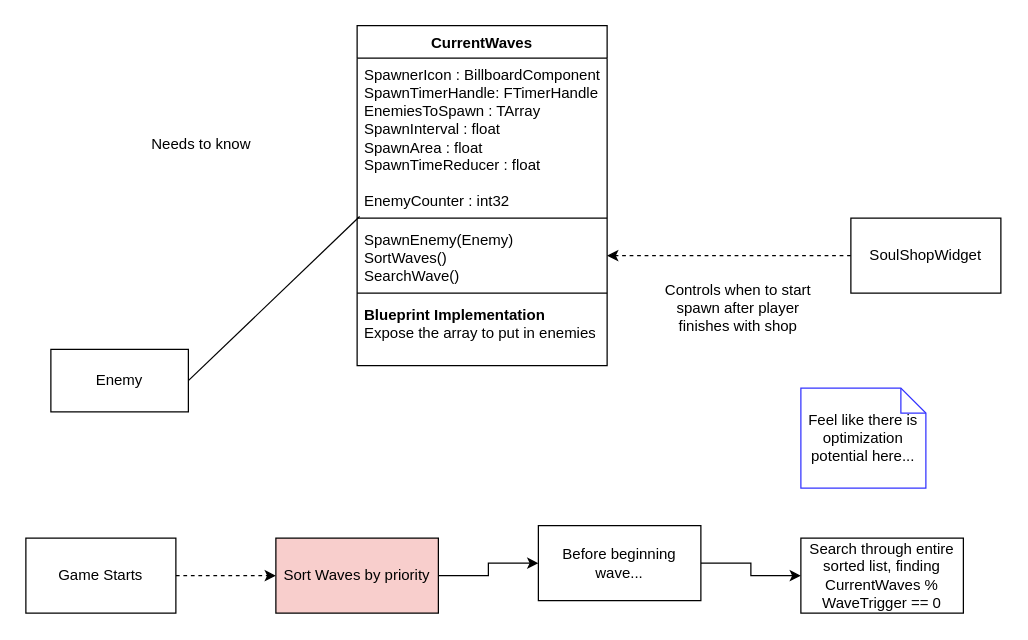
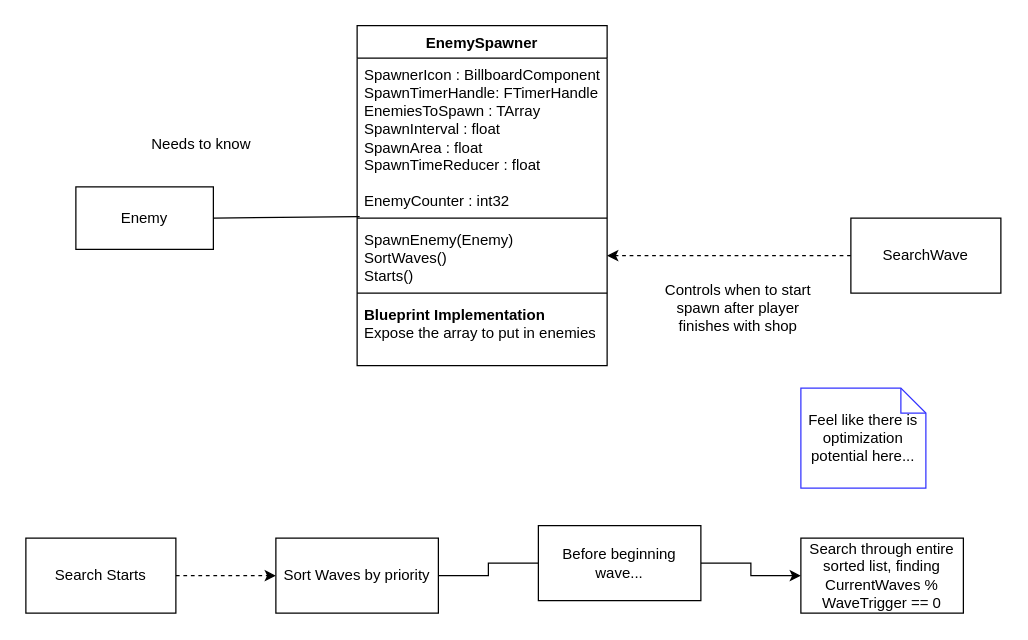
(482, 43) -> (482, 43)
(926, 256) -> (926, 256)
(436, 259) -> (436, 259)
(119, 381) -> (144, 218)
(528, 563) -> (532, 563)
(101, 576) -> (101, 576)
(357, 576) -> (357, 576)
